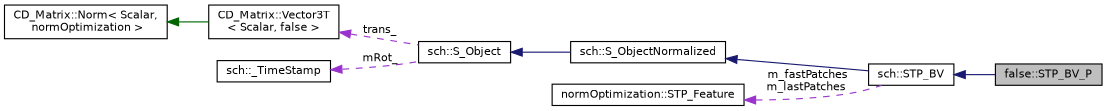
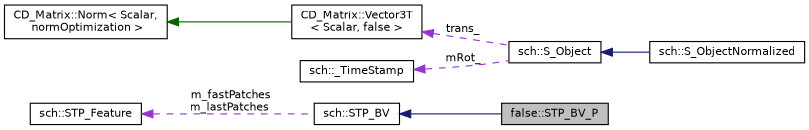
(803, 65) -> none
(648, 95) -> (86, 114)
